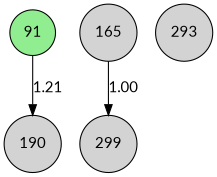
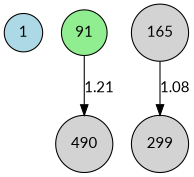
none -> (23, 33)
(184, 33) -> none
(123, 88) -> (175, 88)
(33, 144) -> (84, 144)
